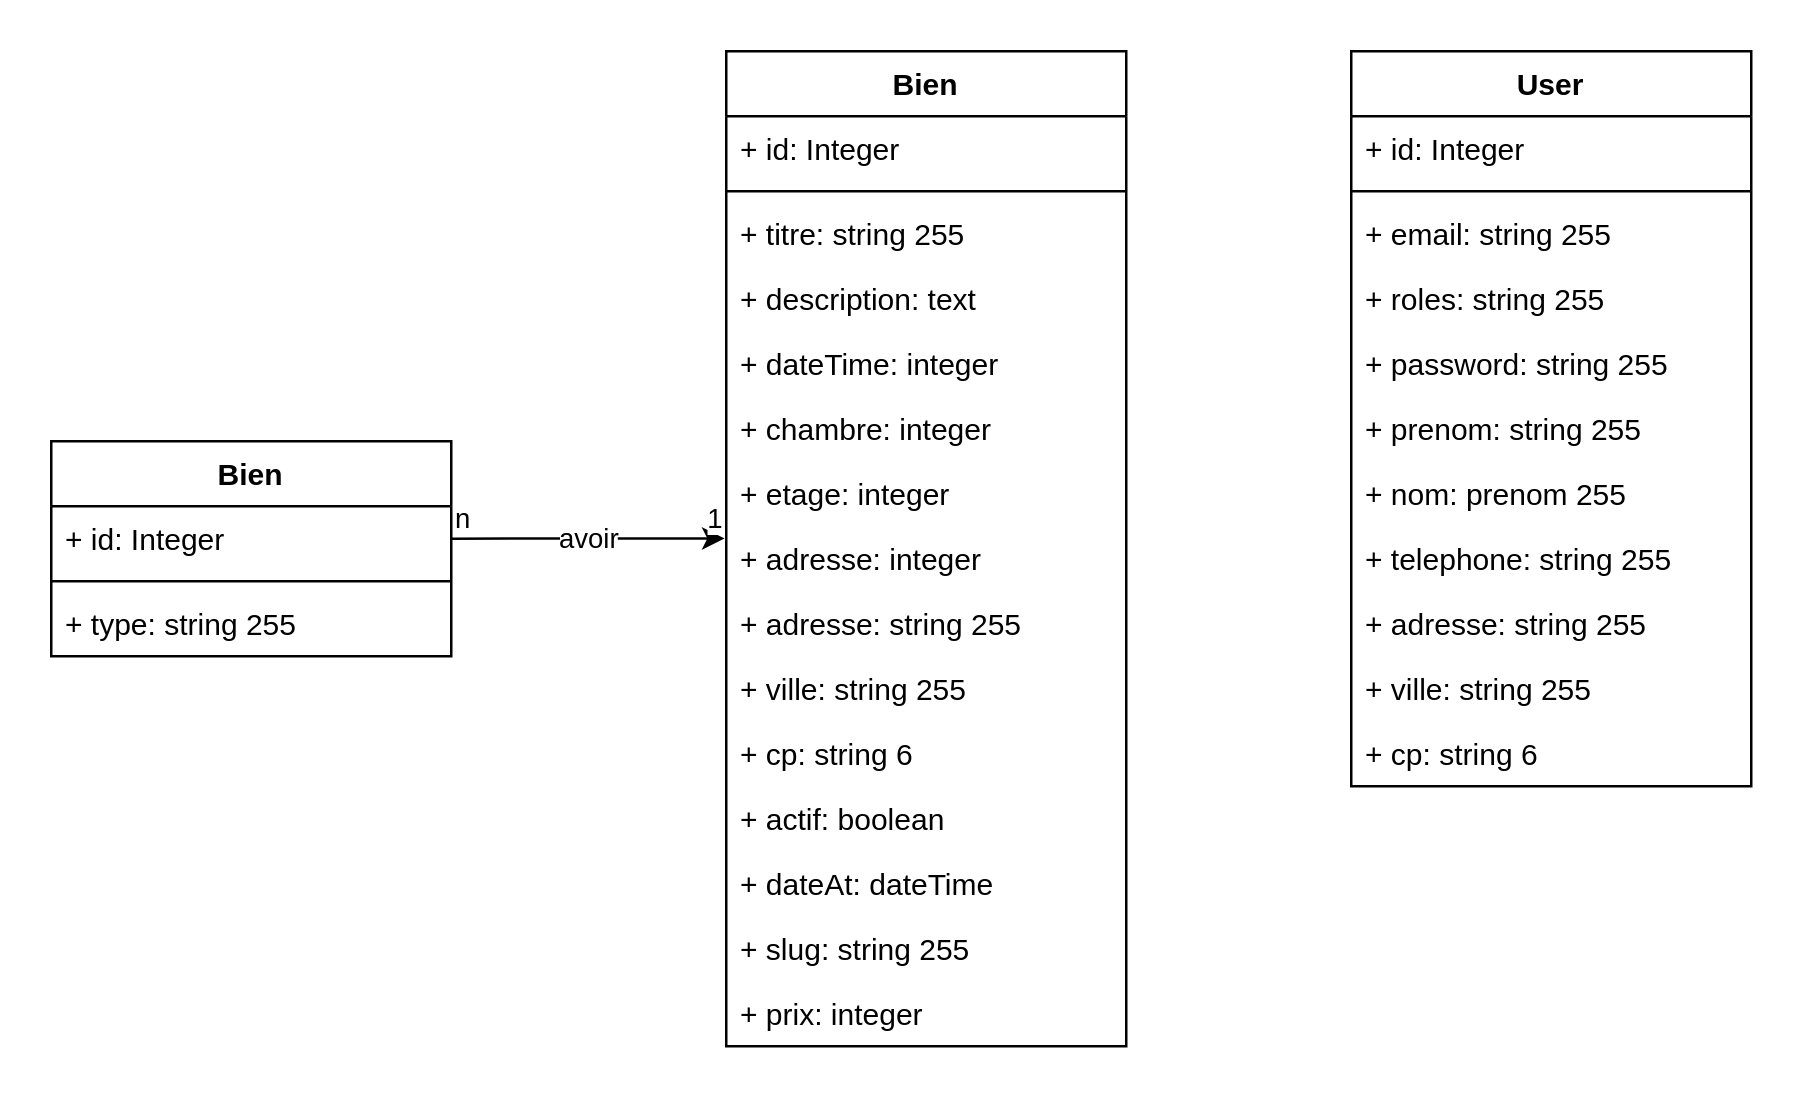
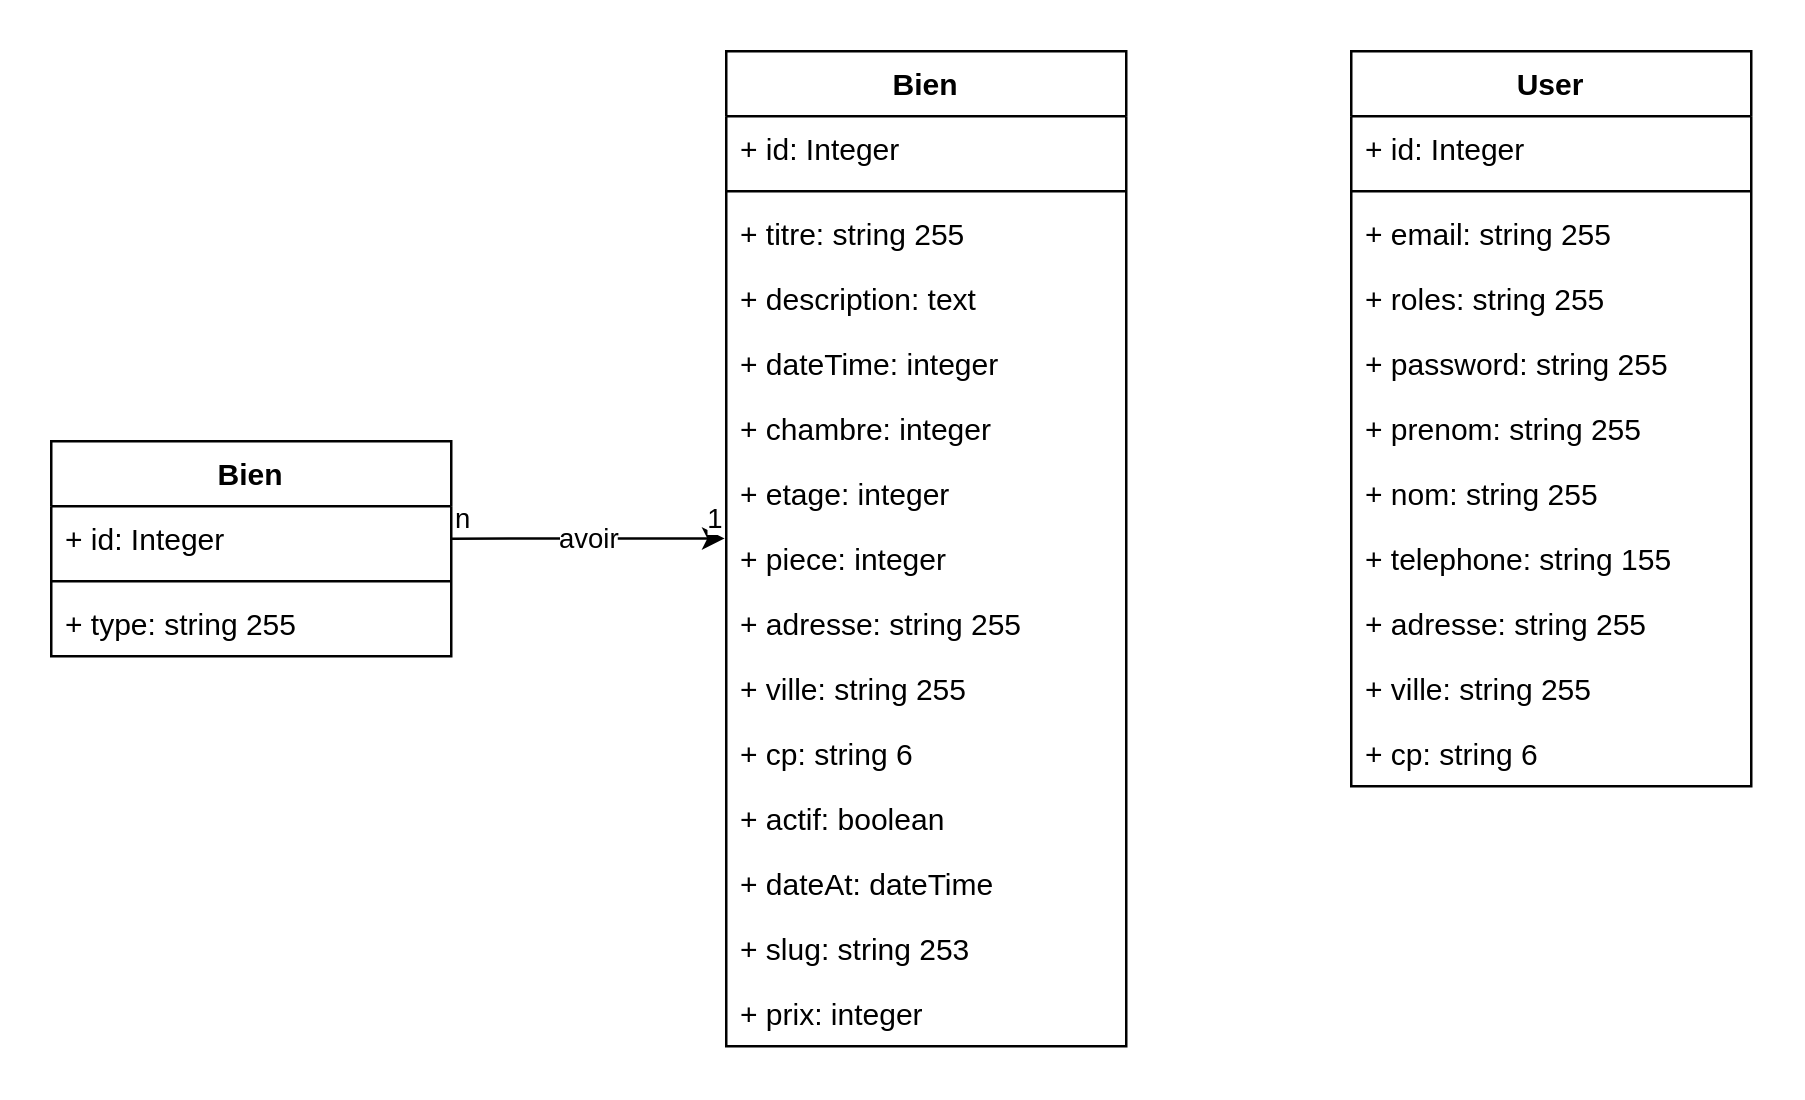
(1492, 495) -> (1488, 495)
(876, 560) -> (855, 560)
(1535, 560) -> (1535, 560)
(868, 950) -> (868, 950)
